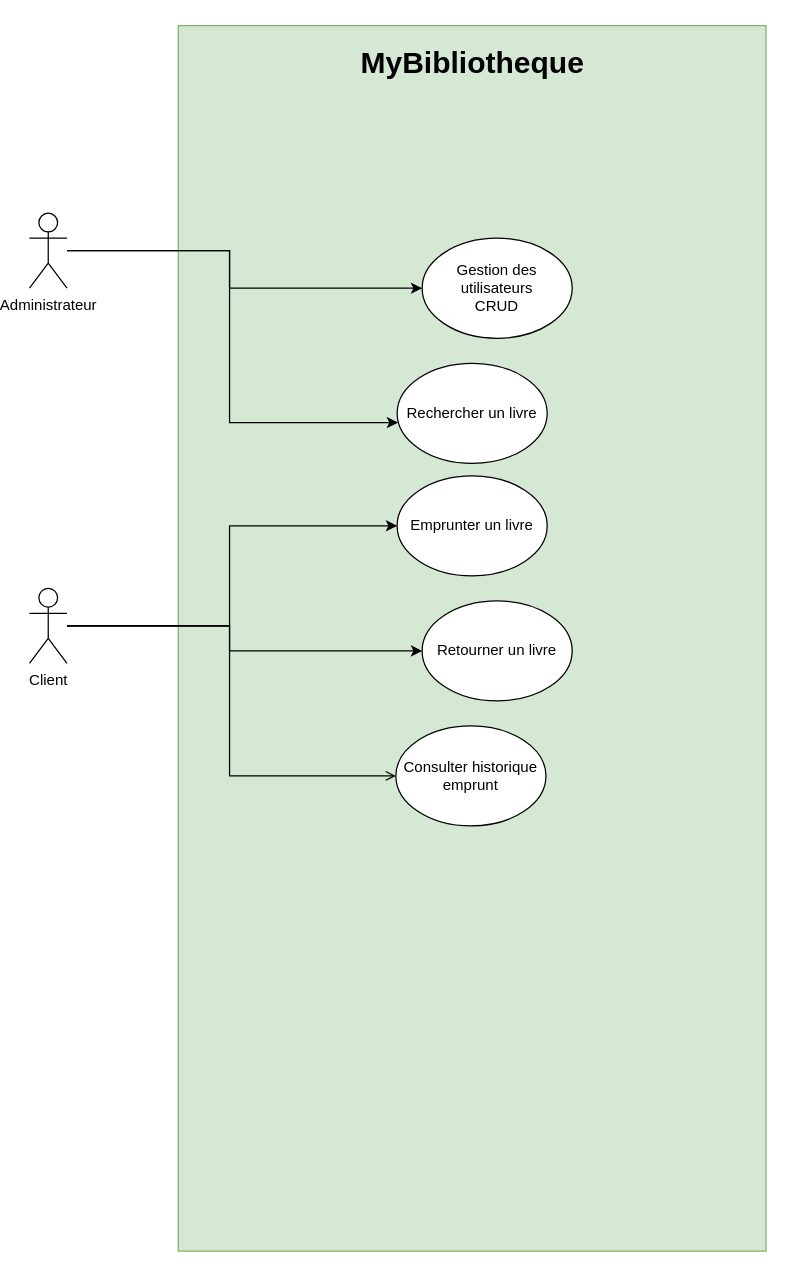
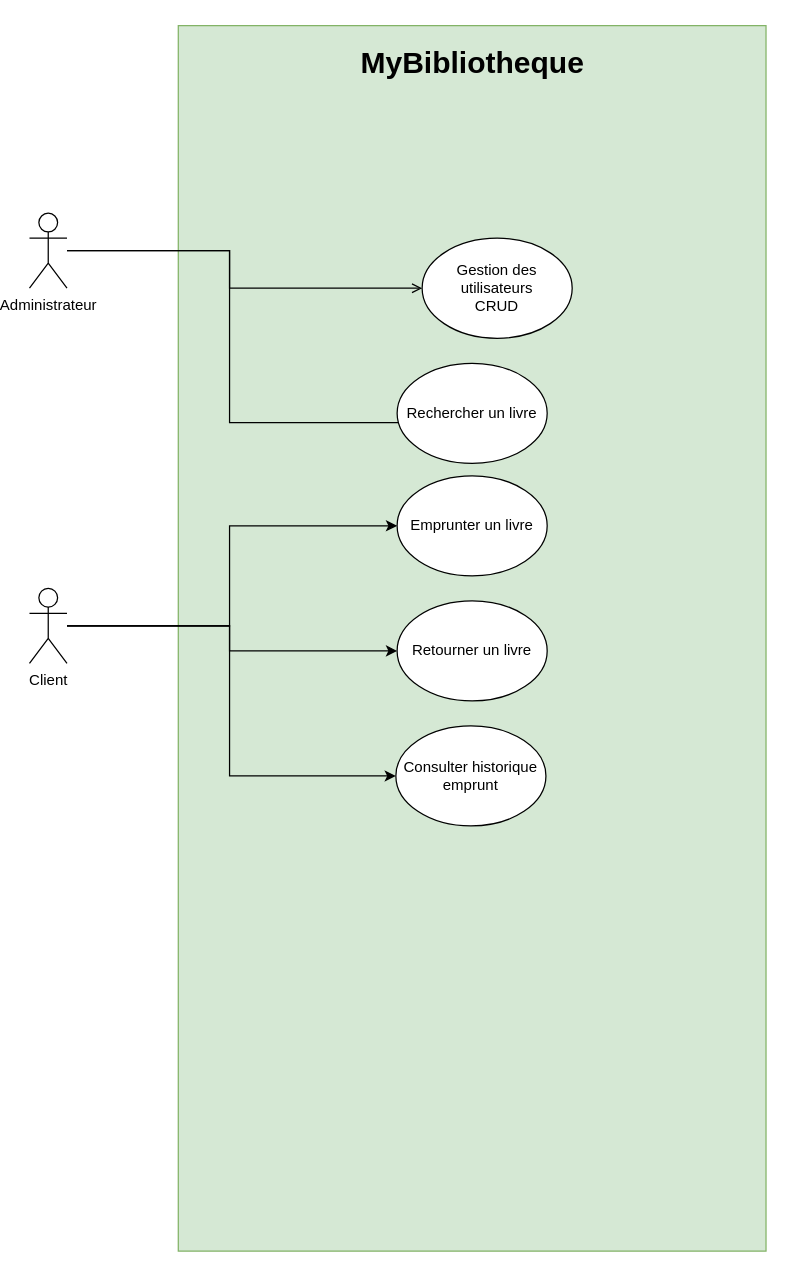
(412, 288) -> (414, 288)
(388, 422) -> (391, 422)
(497, 651) -> (472, 651)
(387, 776) -> (386, 776)
